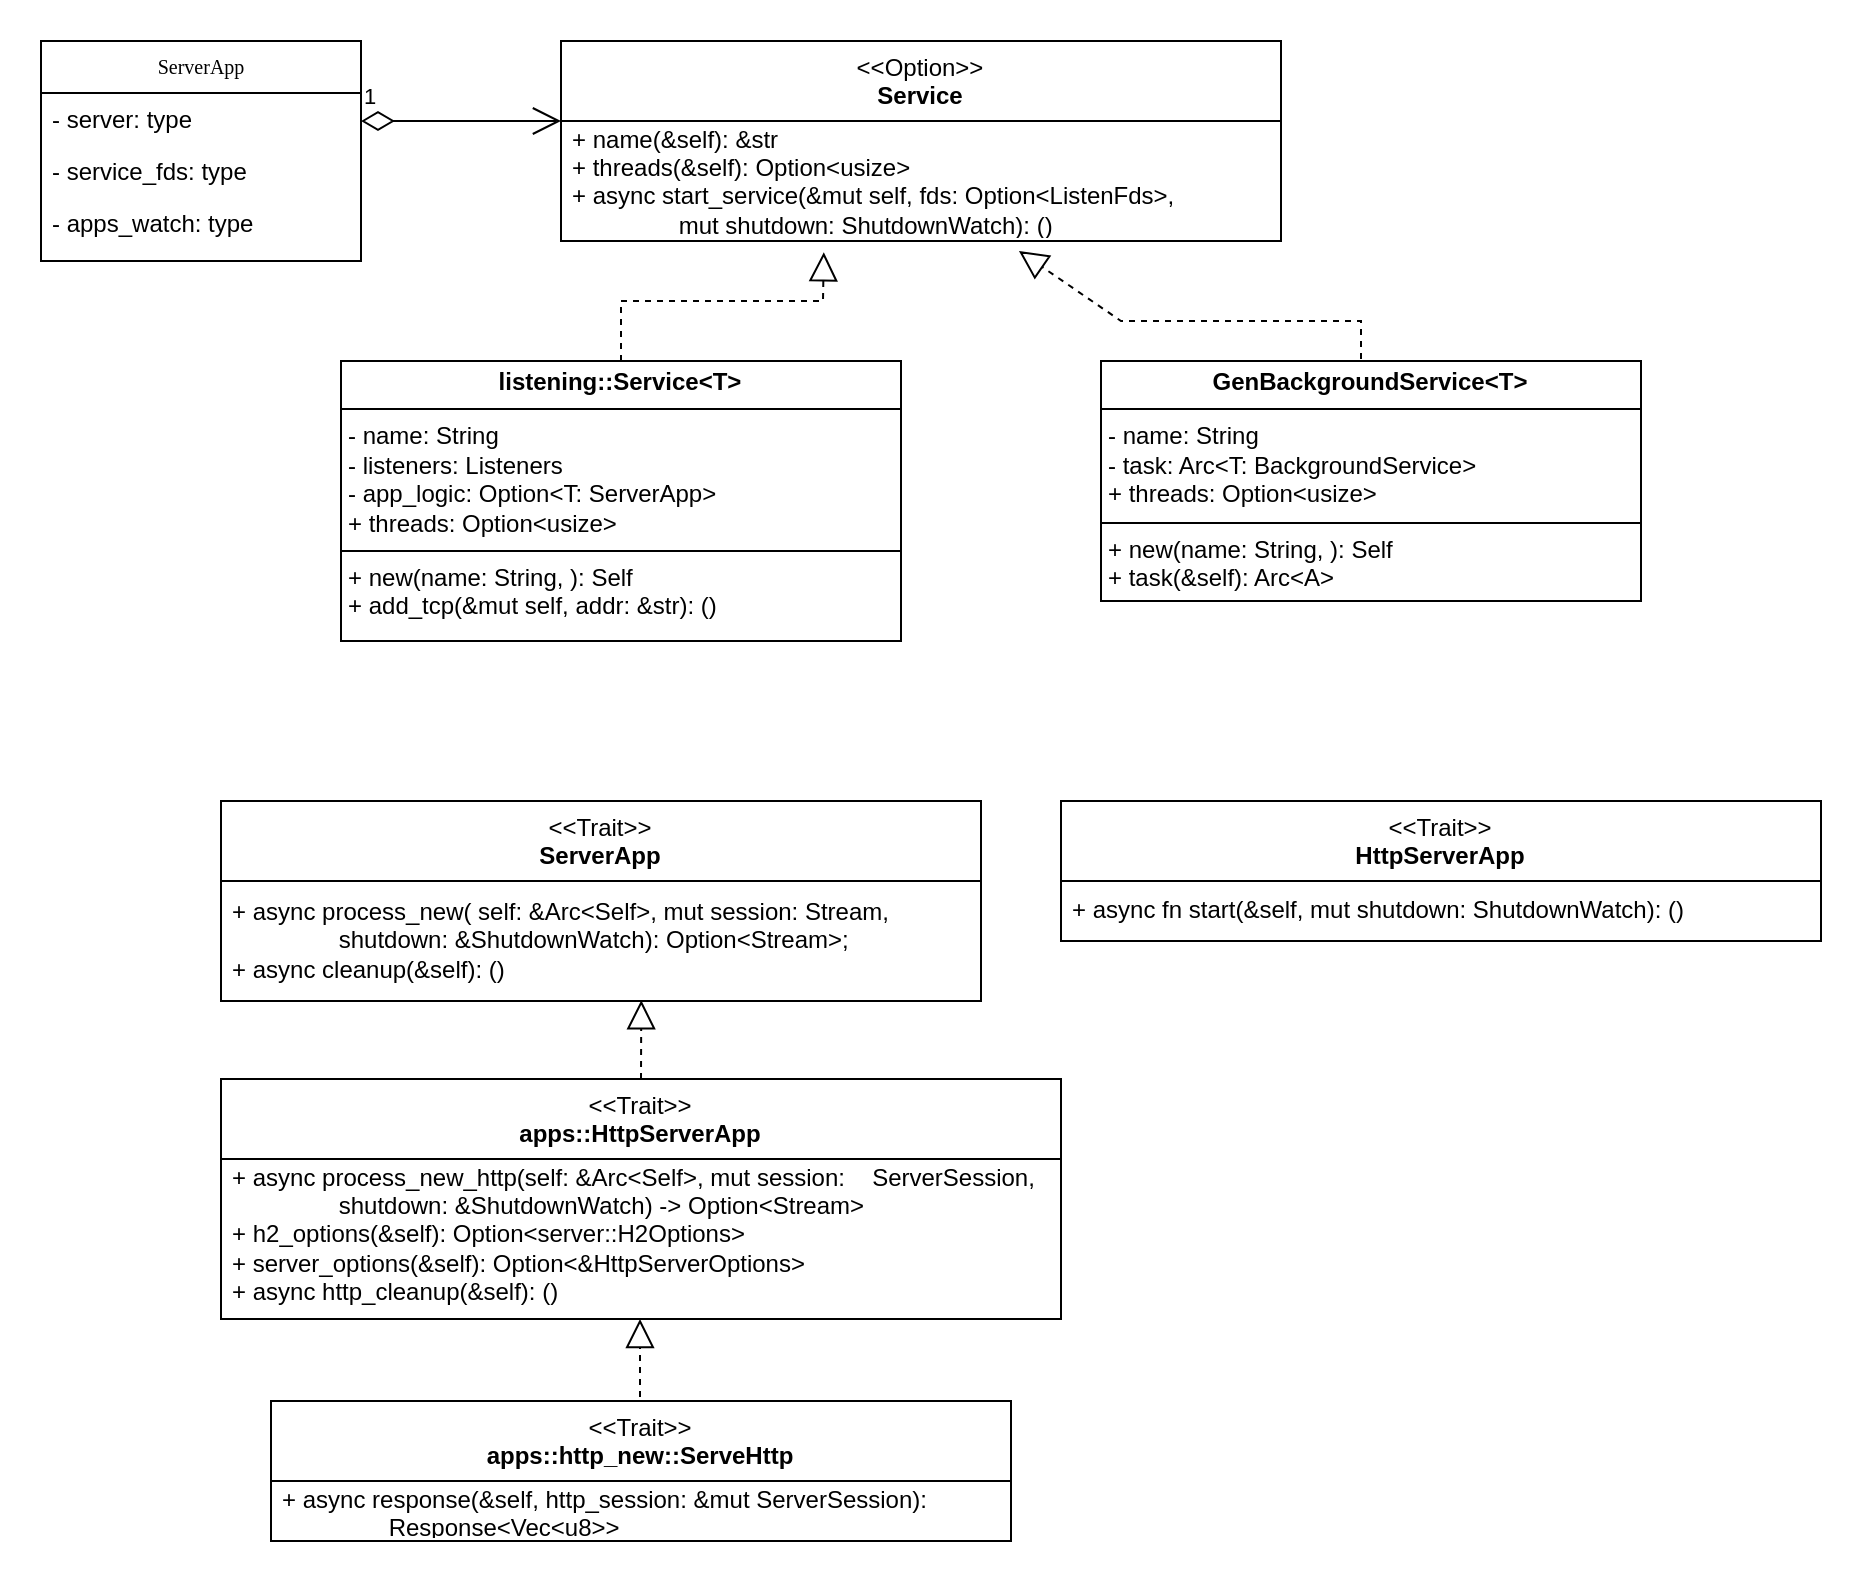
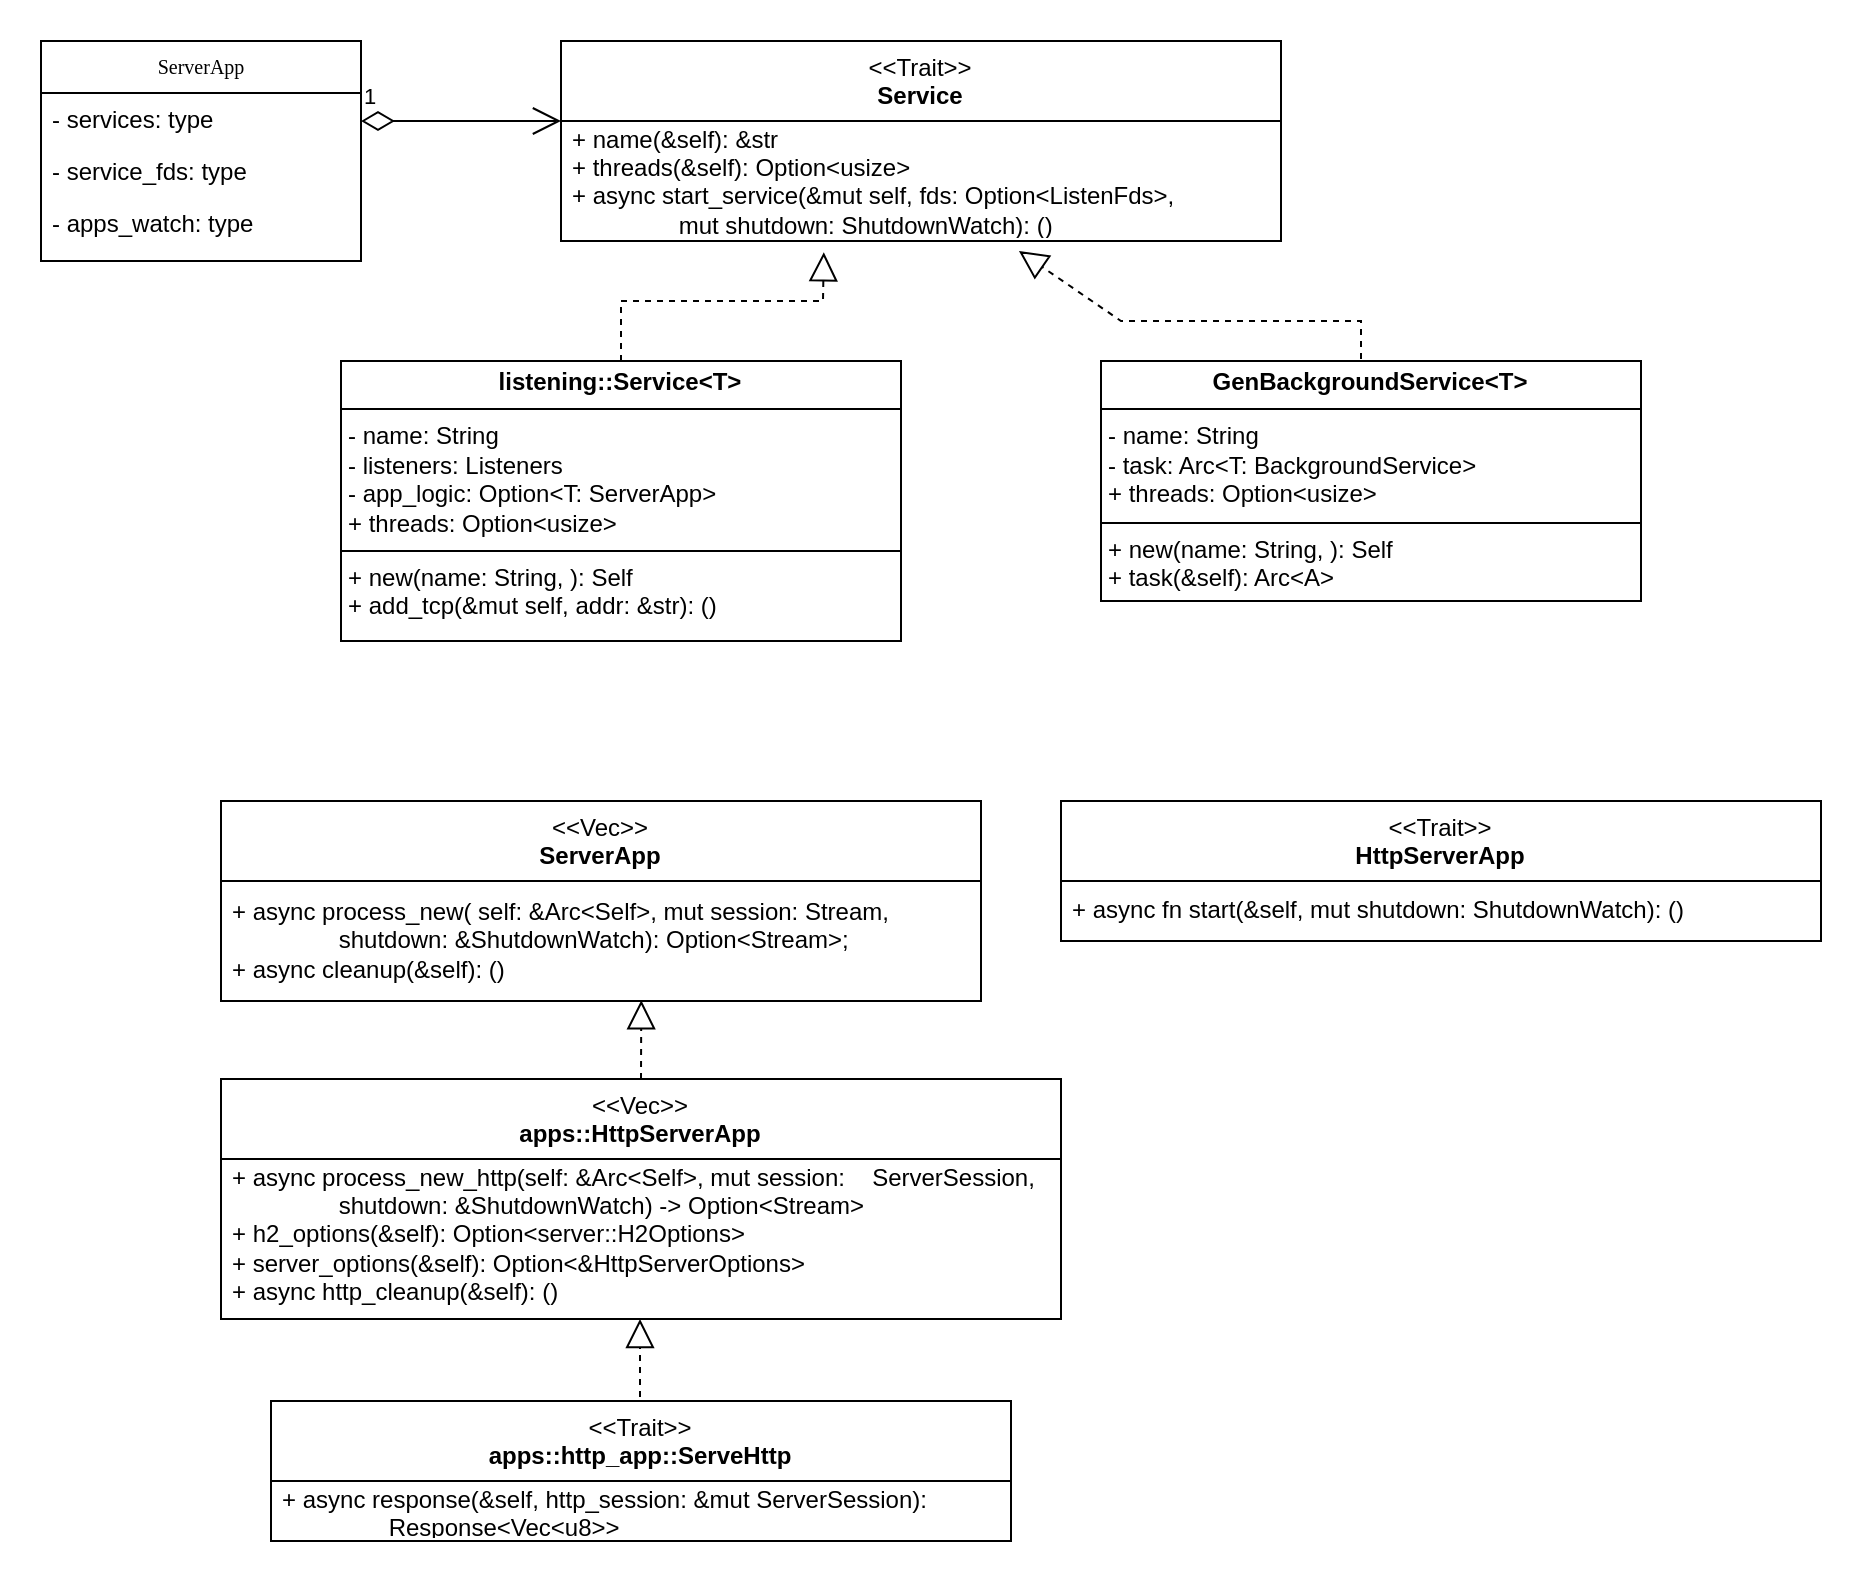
(921, 84) -> (921, 84)
(138, 121) -> (148, 121)
(601, 844) -> (601, 844)
(641, 1122) -> (641, 1122)
(641, 1444) -> (641, 1444)
